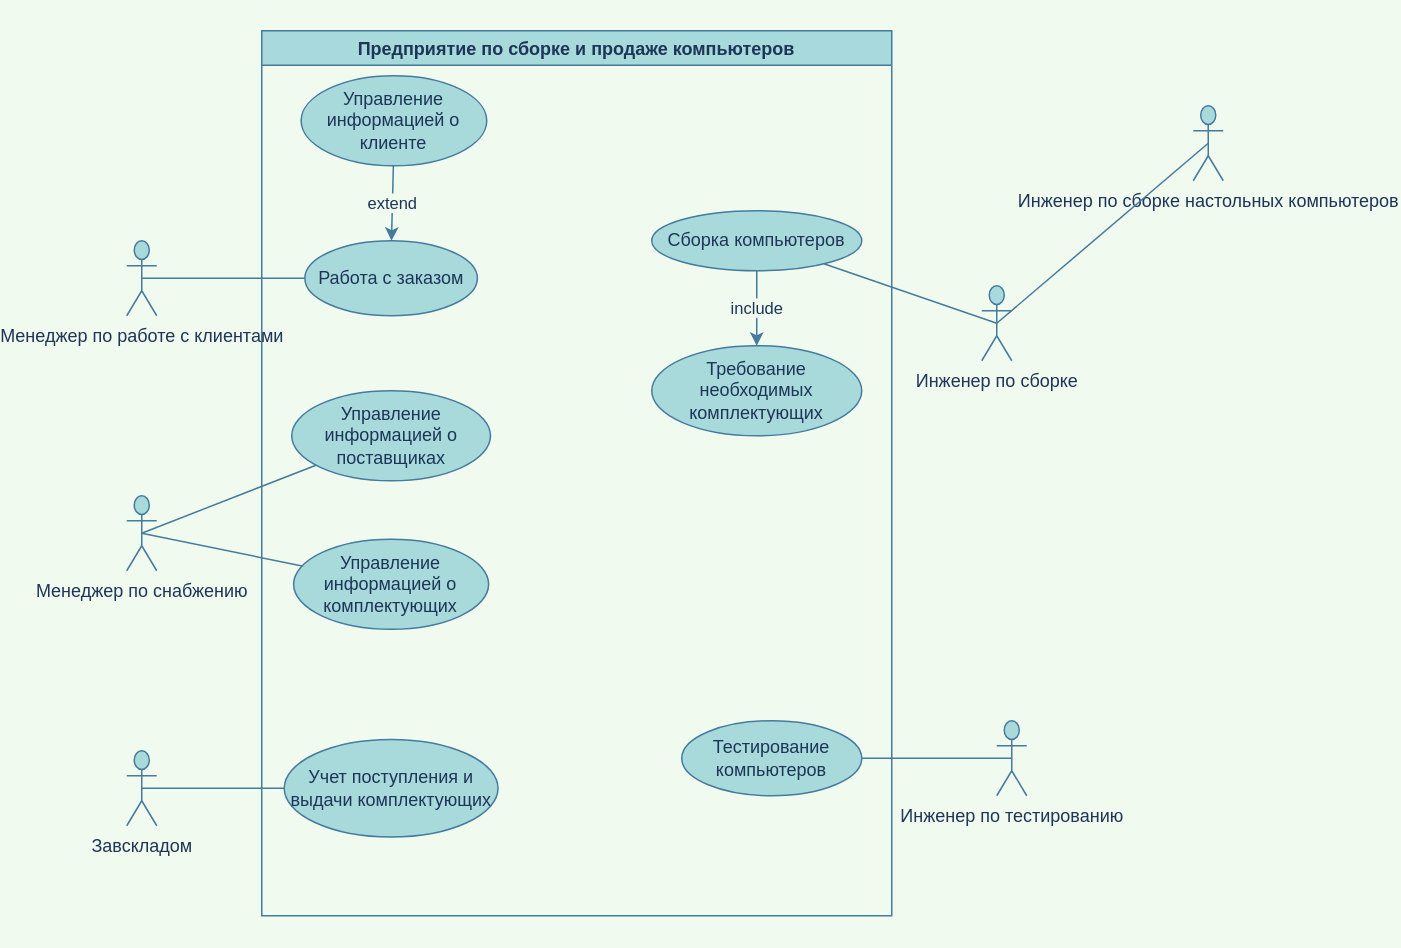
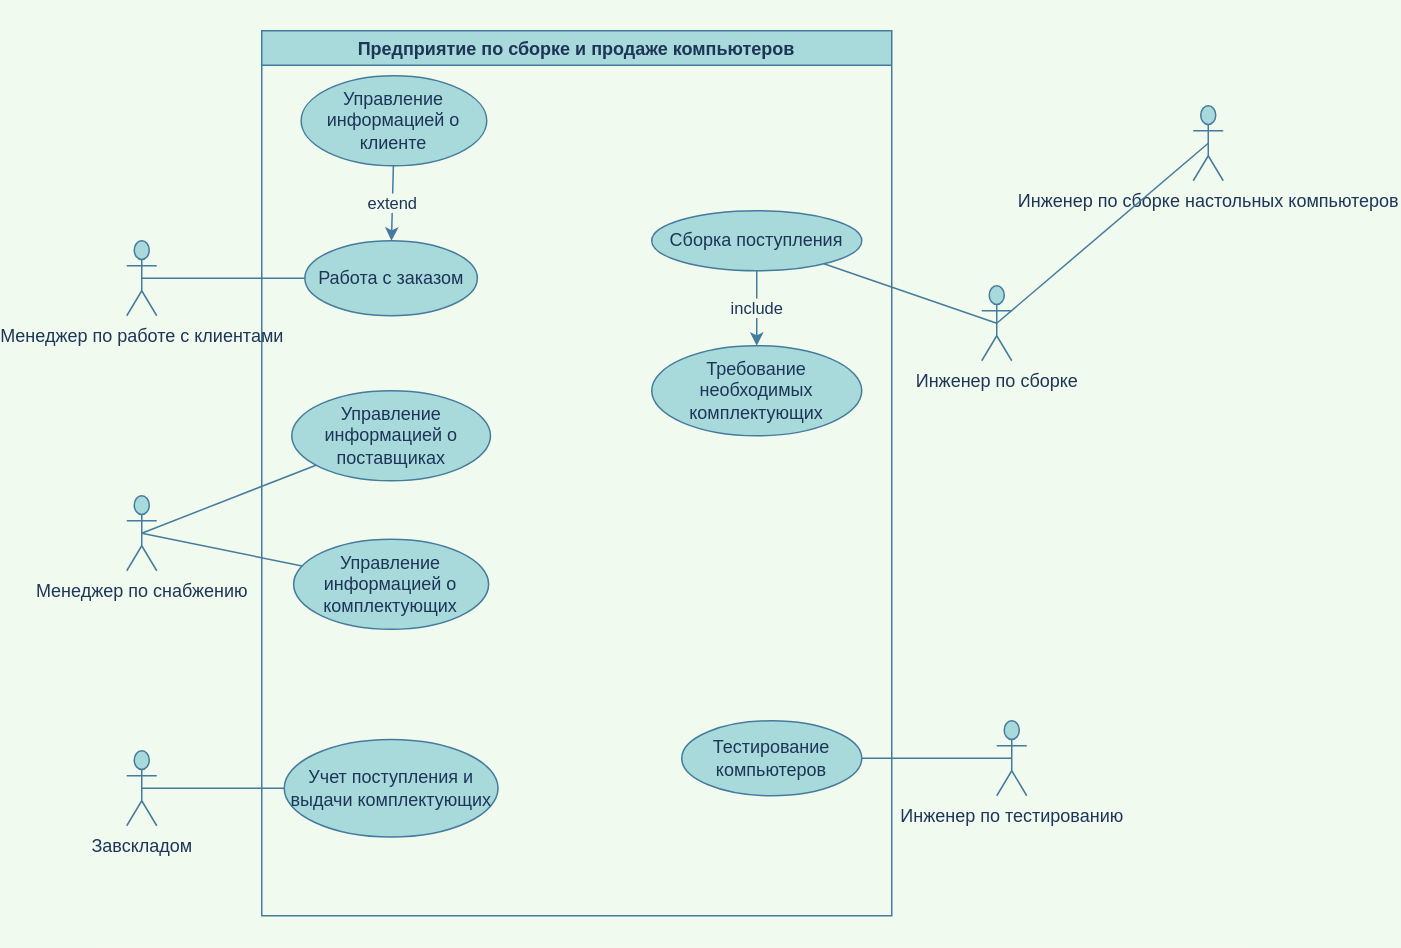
(757, 241) -> (757, 241)
